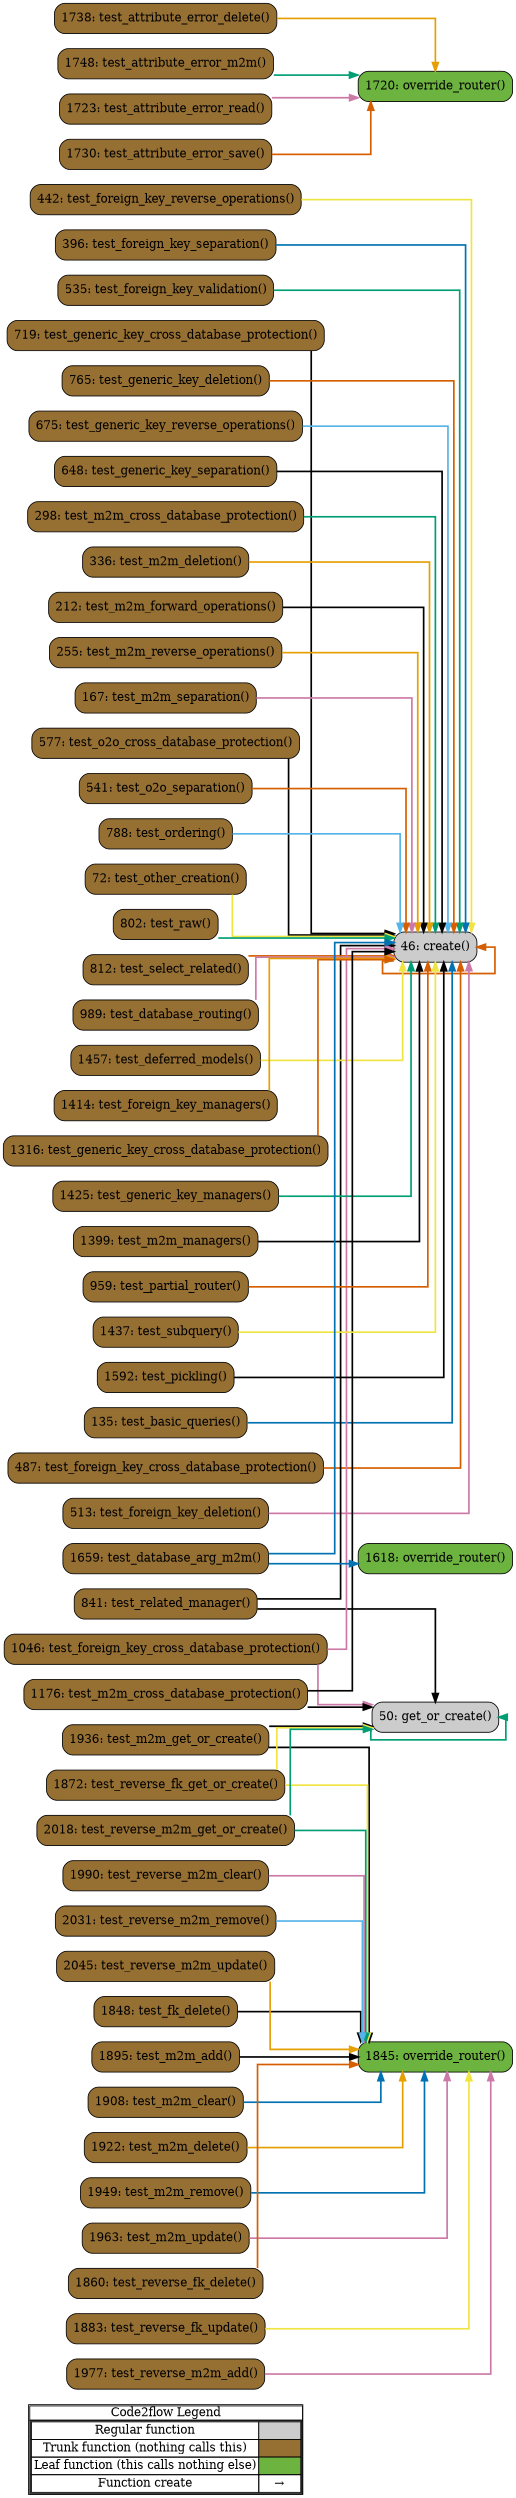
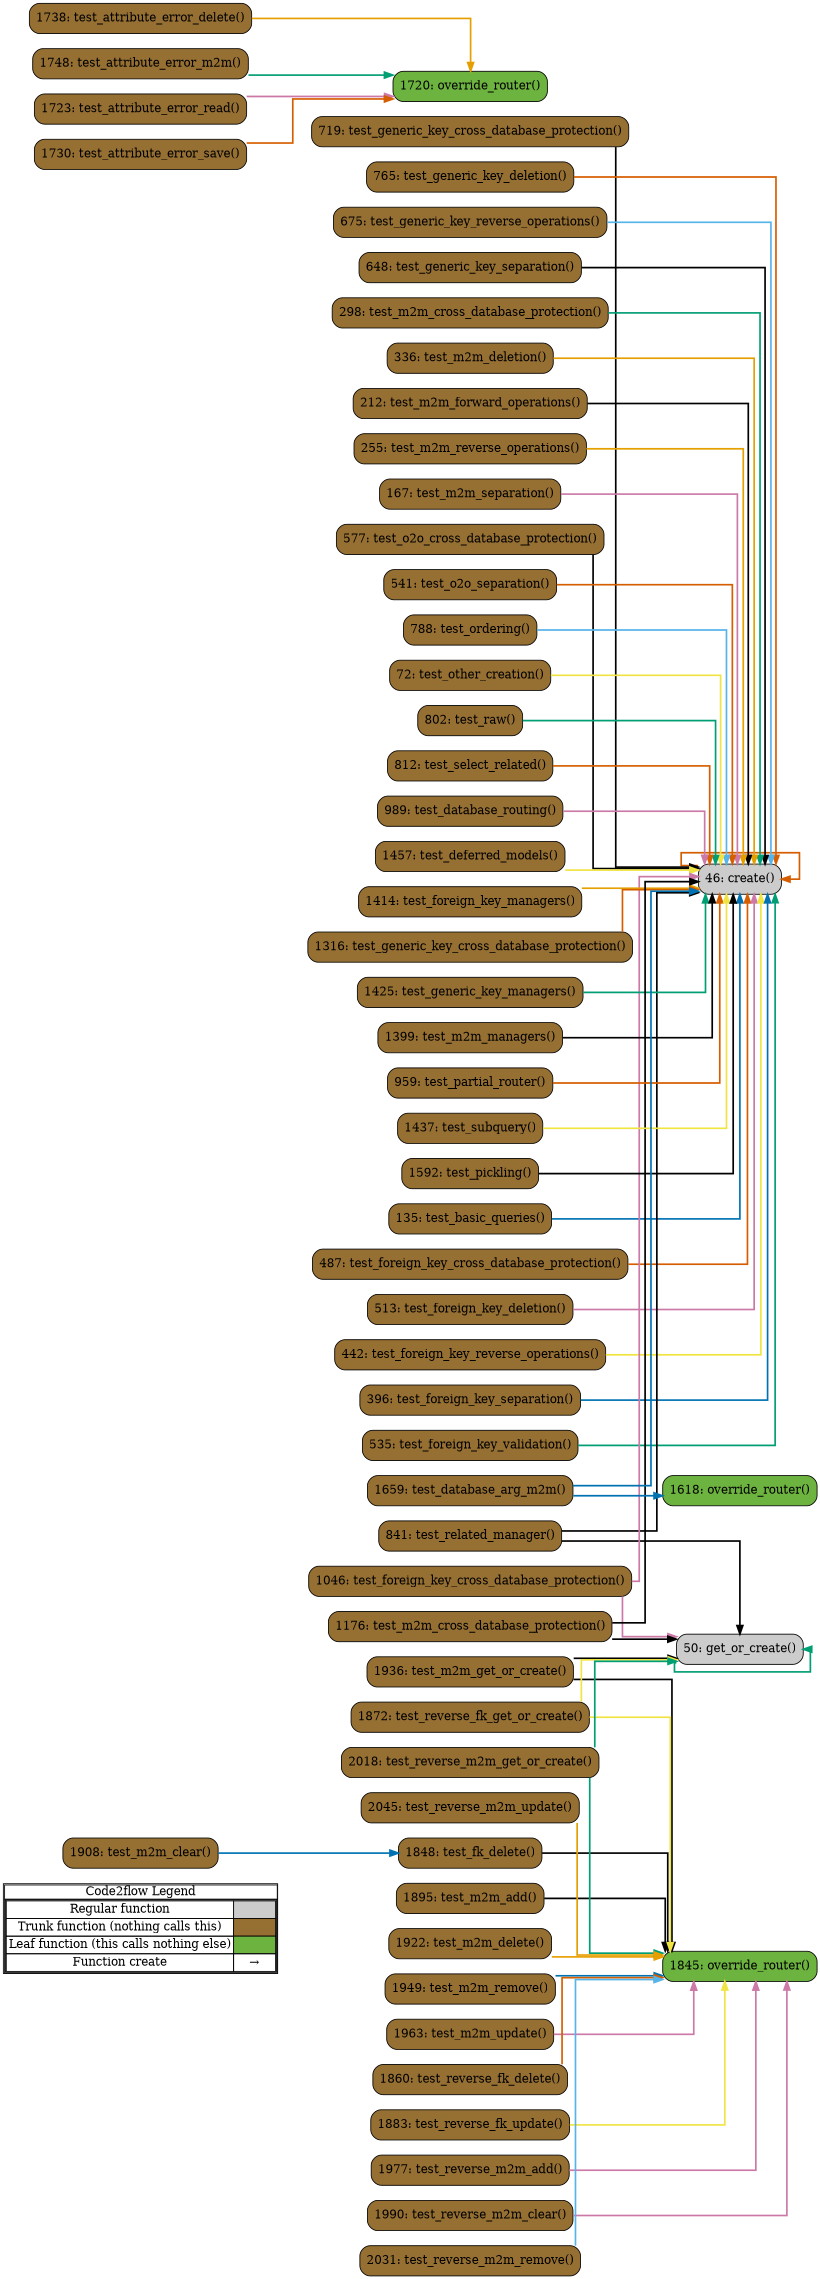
(323, 2102) -> (304, 1853)
